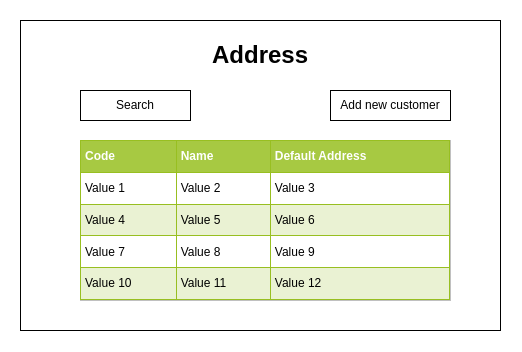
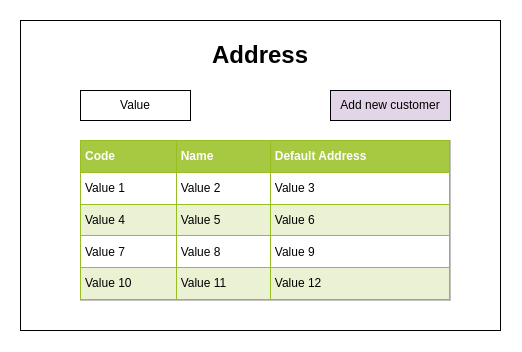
(136, 106) -> (136, 106)
(391, 106) -> (391, 106)
